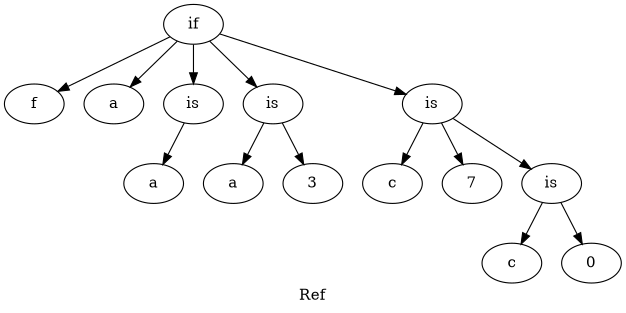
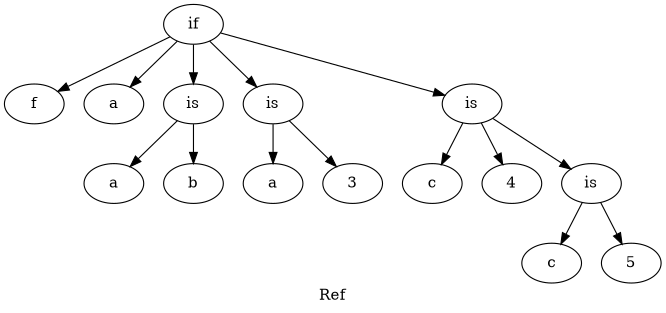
none -> (193, 184)
(472, 184) -> (512, 184)
(591, 263) -> (631, 263)
